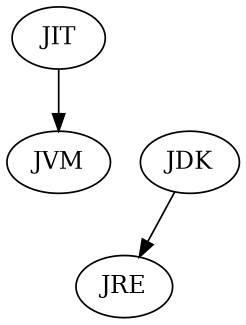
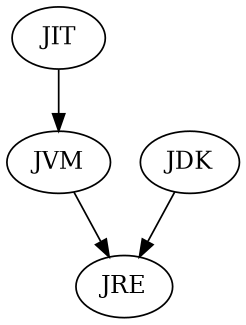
none -> (87, 217)
